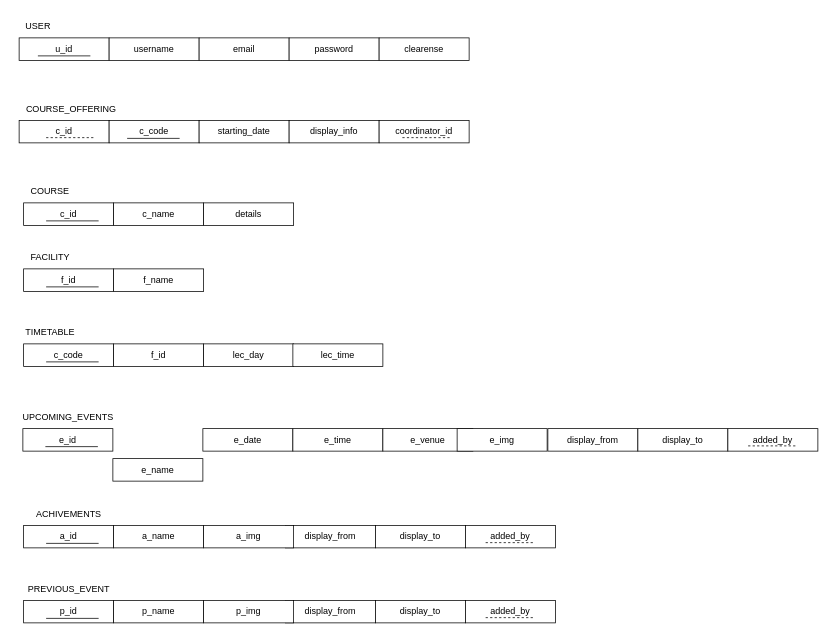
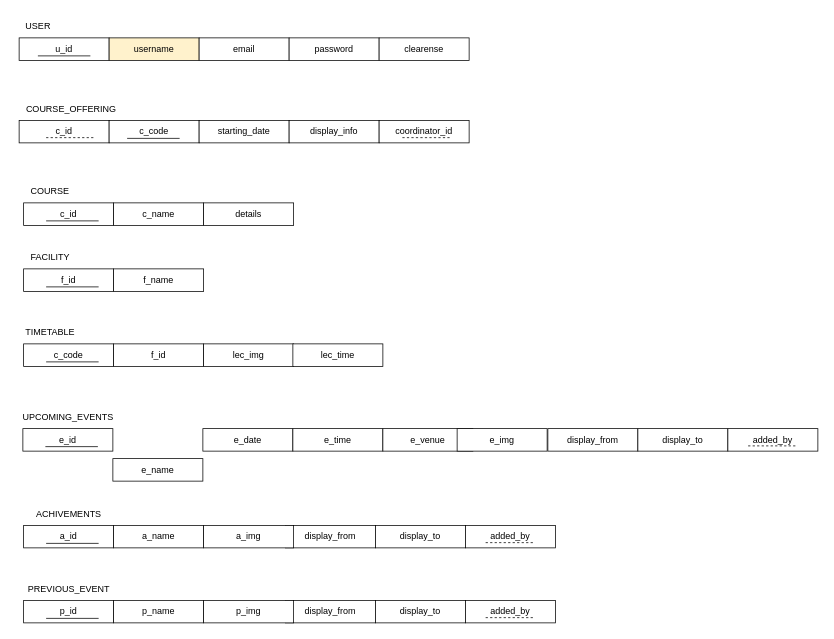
(154, 49) -> (154, 49)
(249, 355) -> (249, 355)
